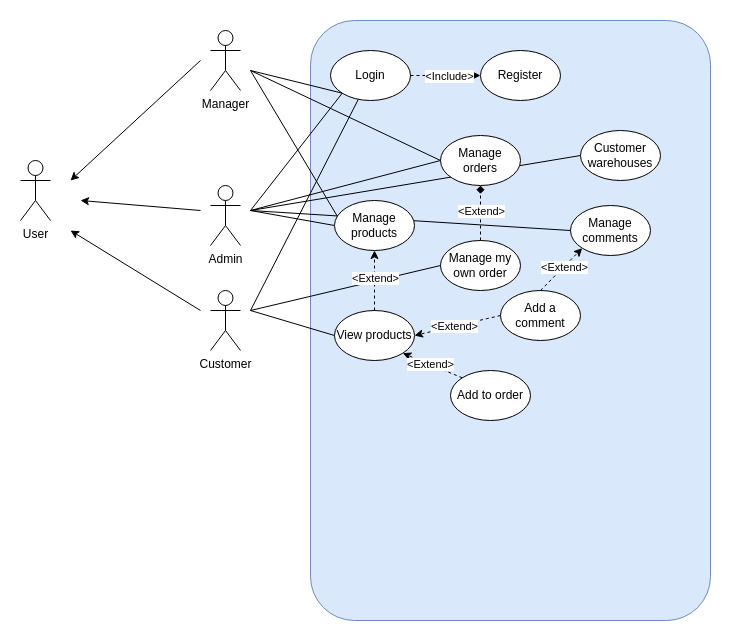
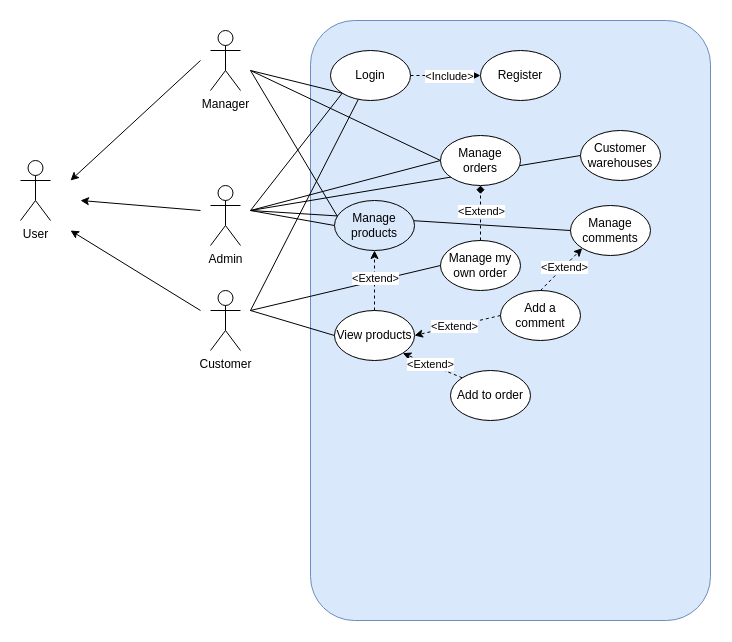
(375, 226) -> (375, 226)
